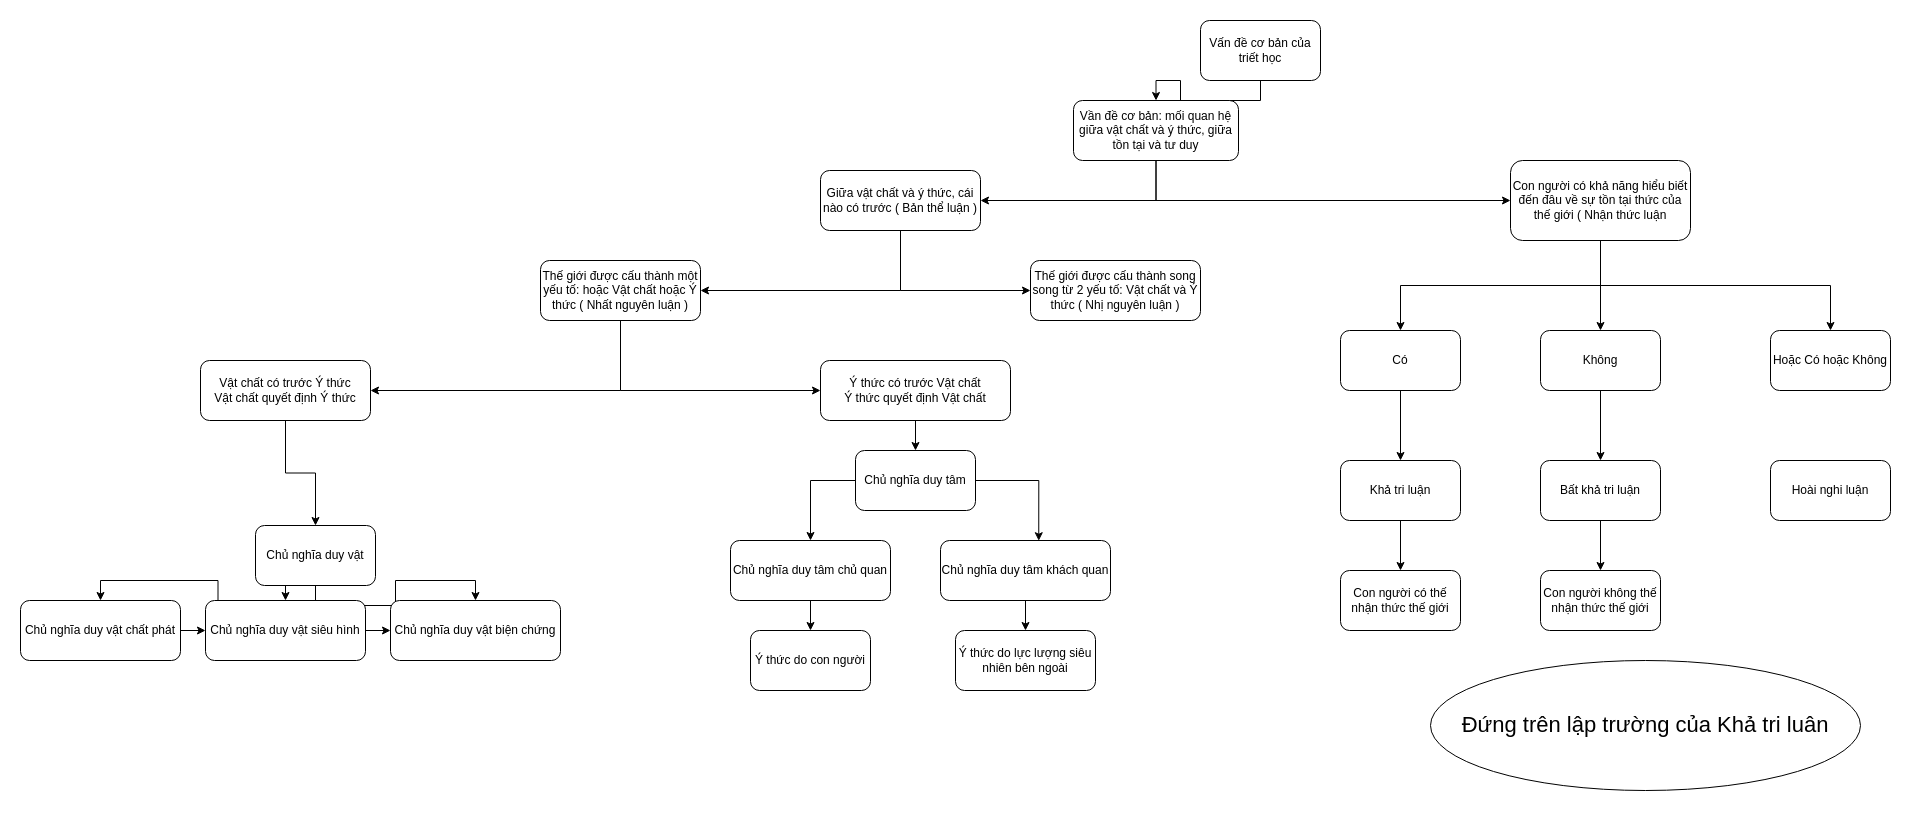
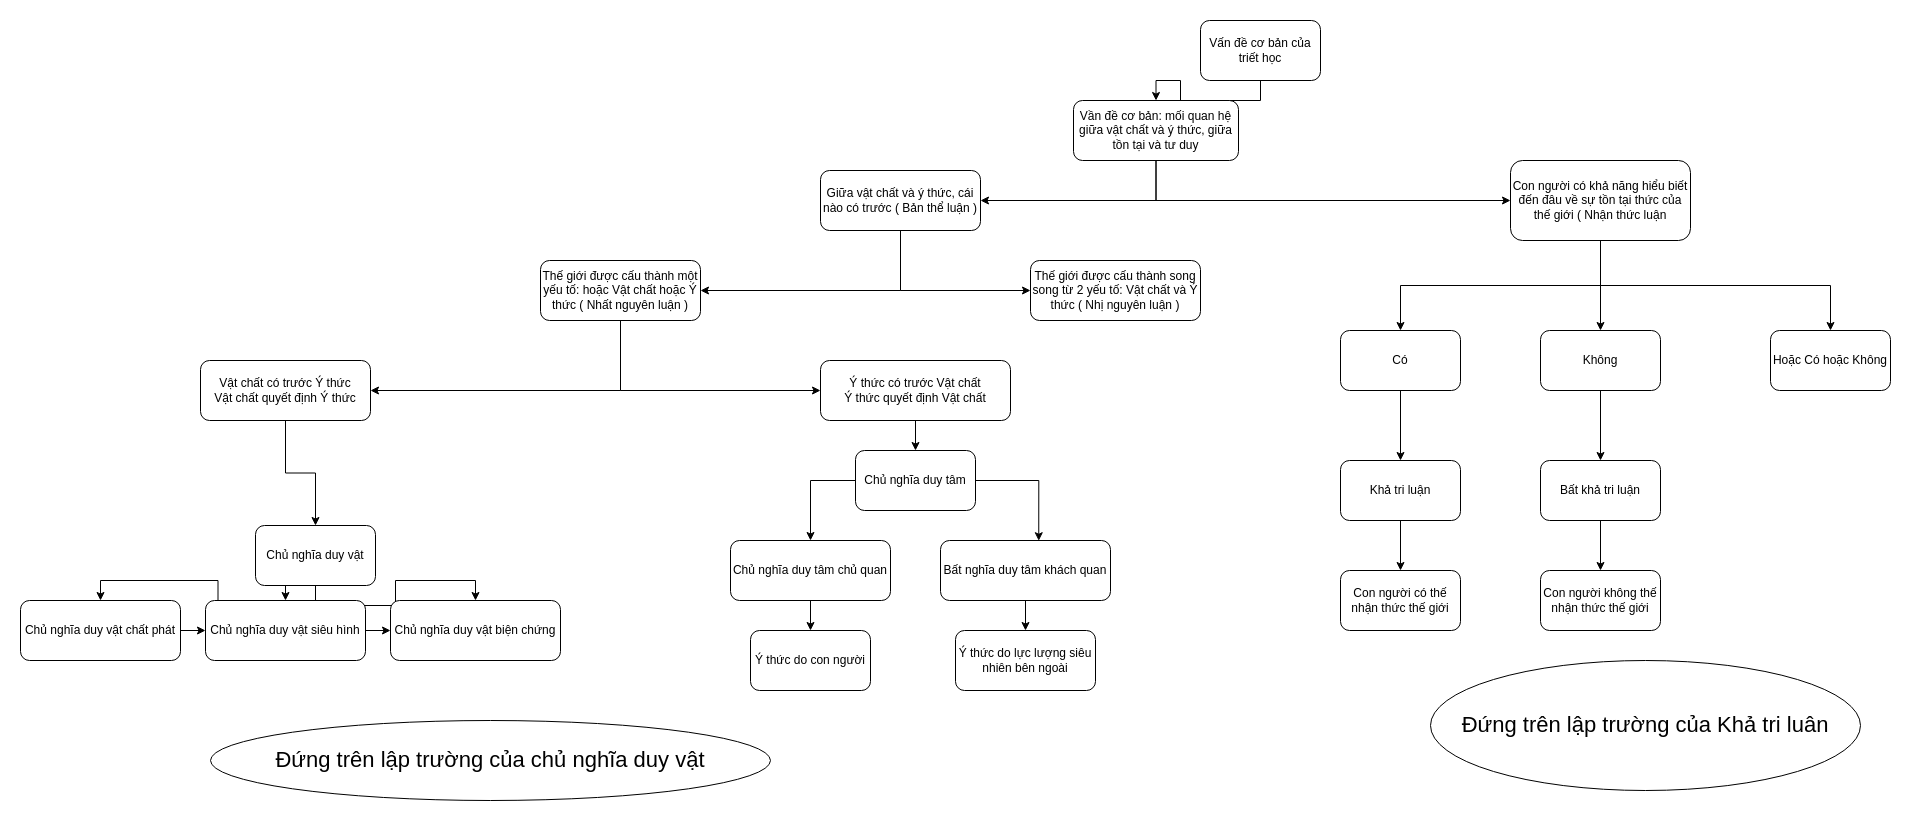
(1831, 491) -> none
(1026, 571) -> (1026, 571)
none -> (491, 761)
